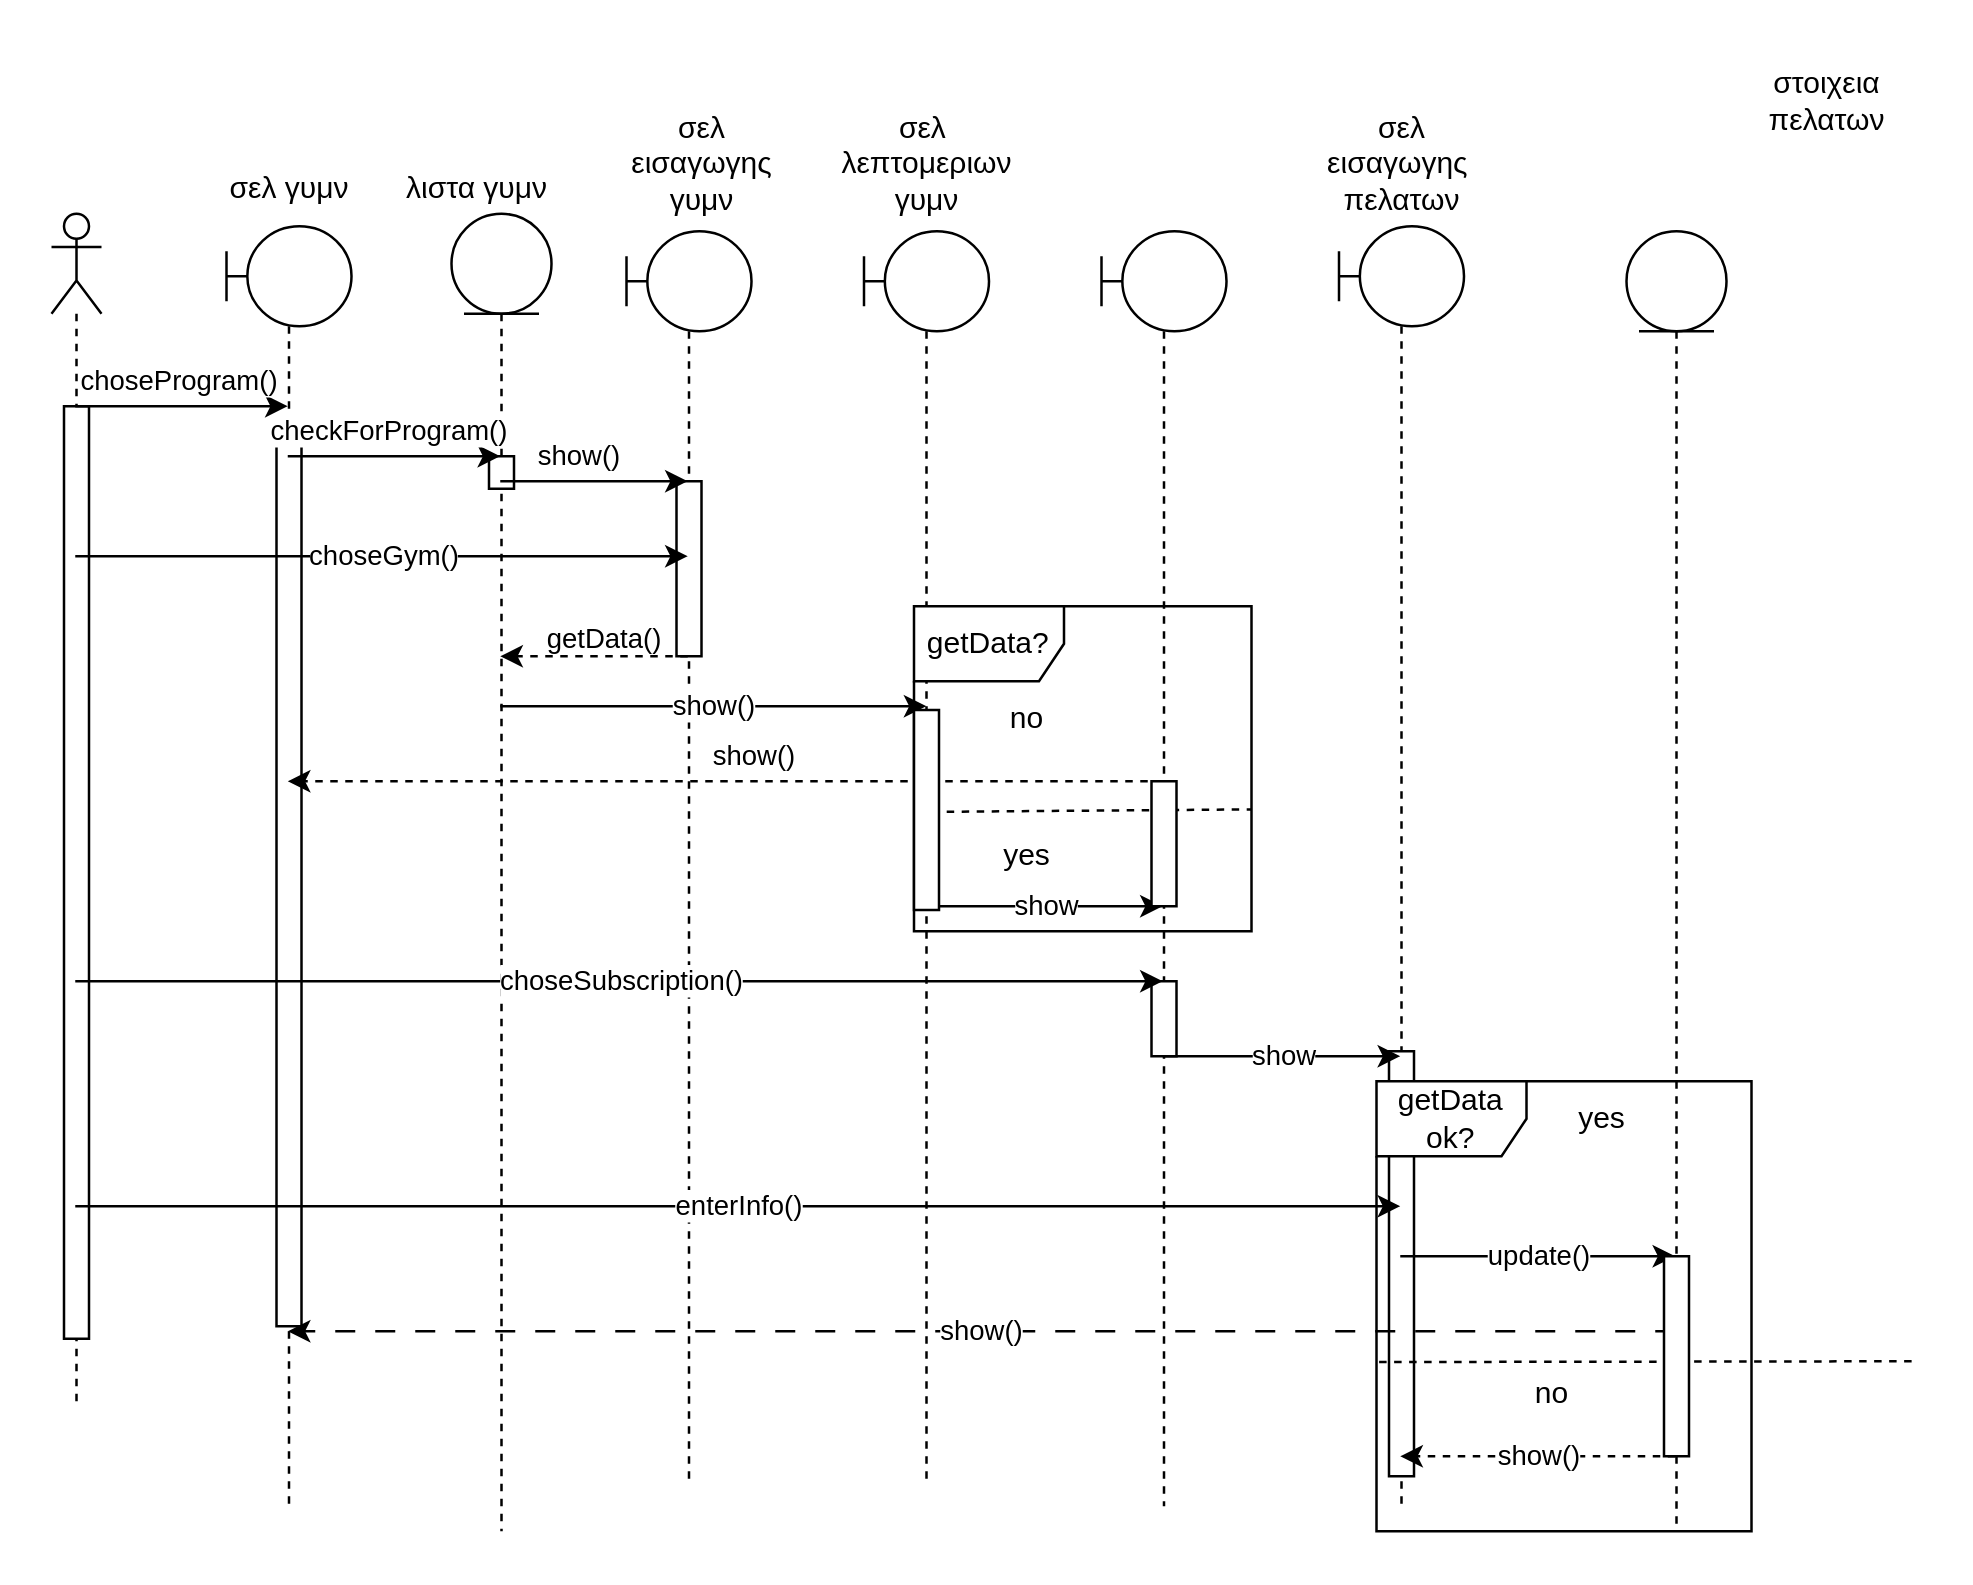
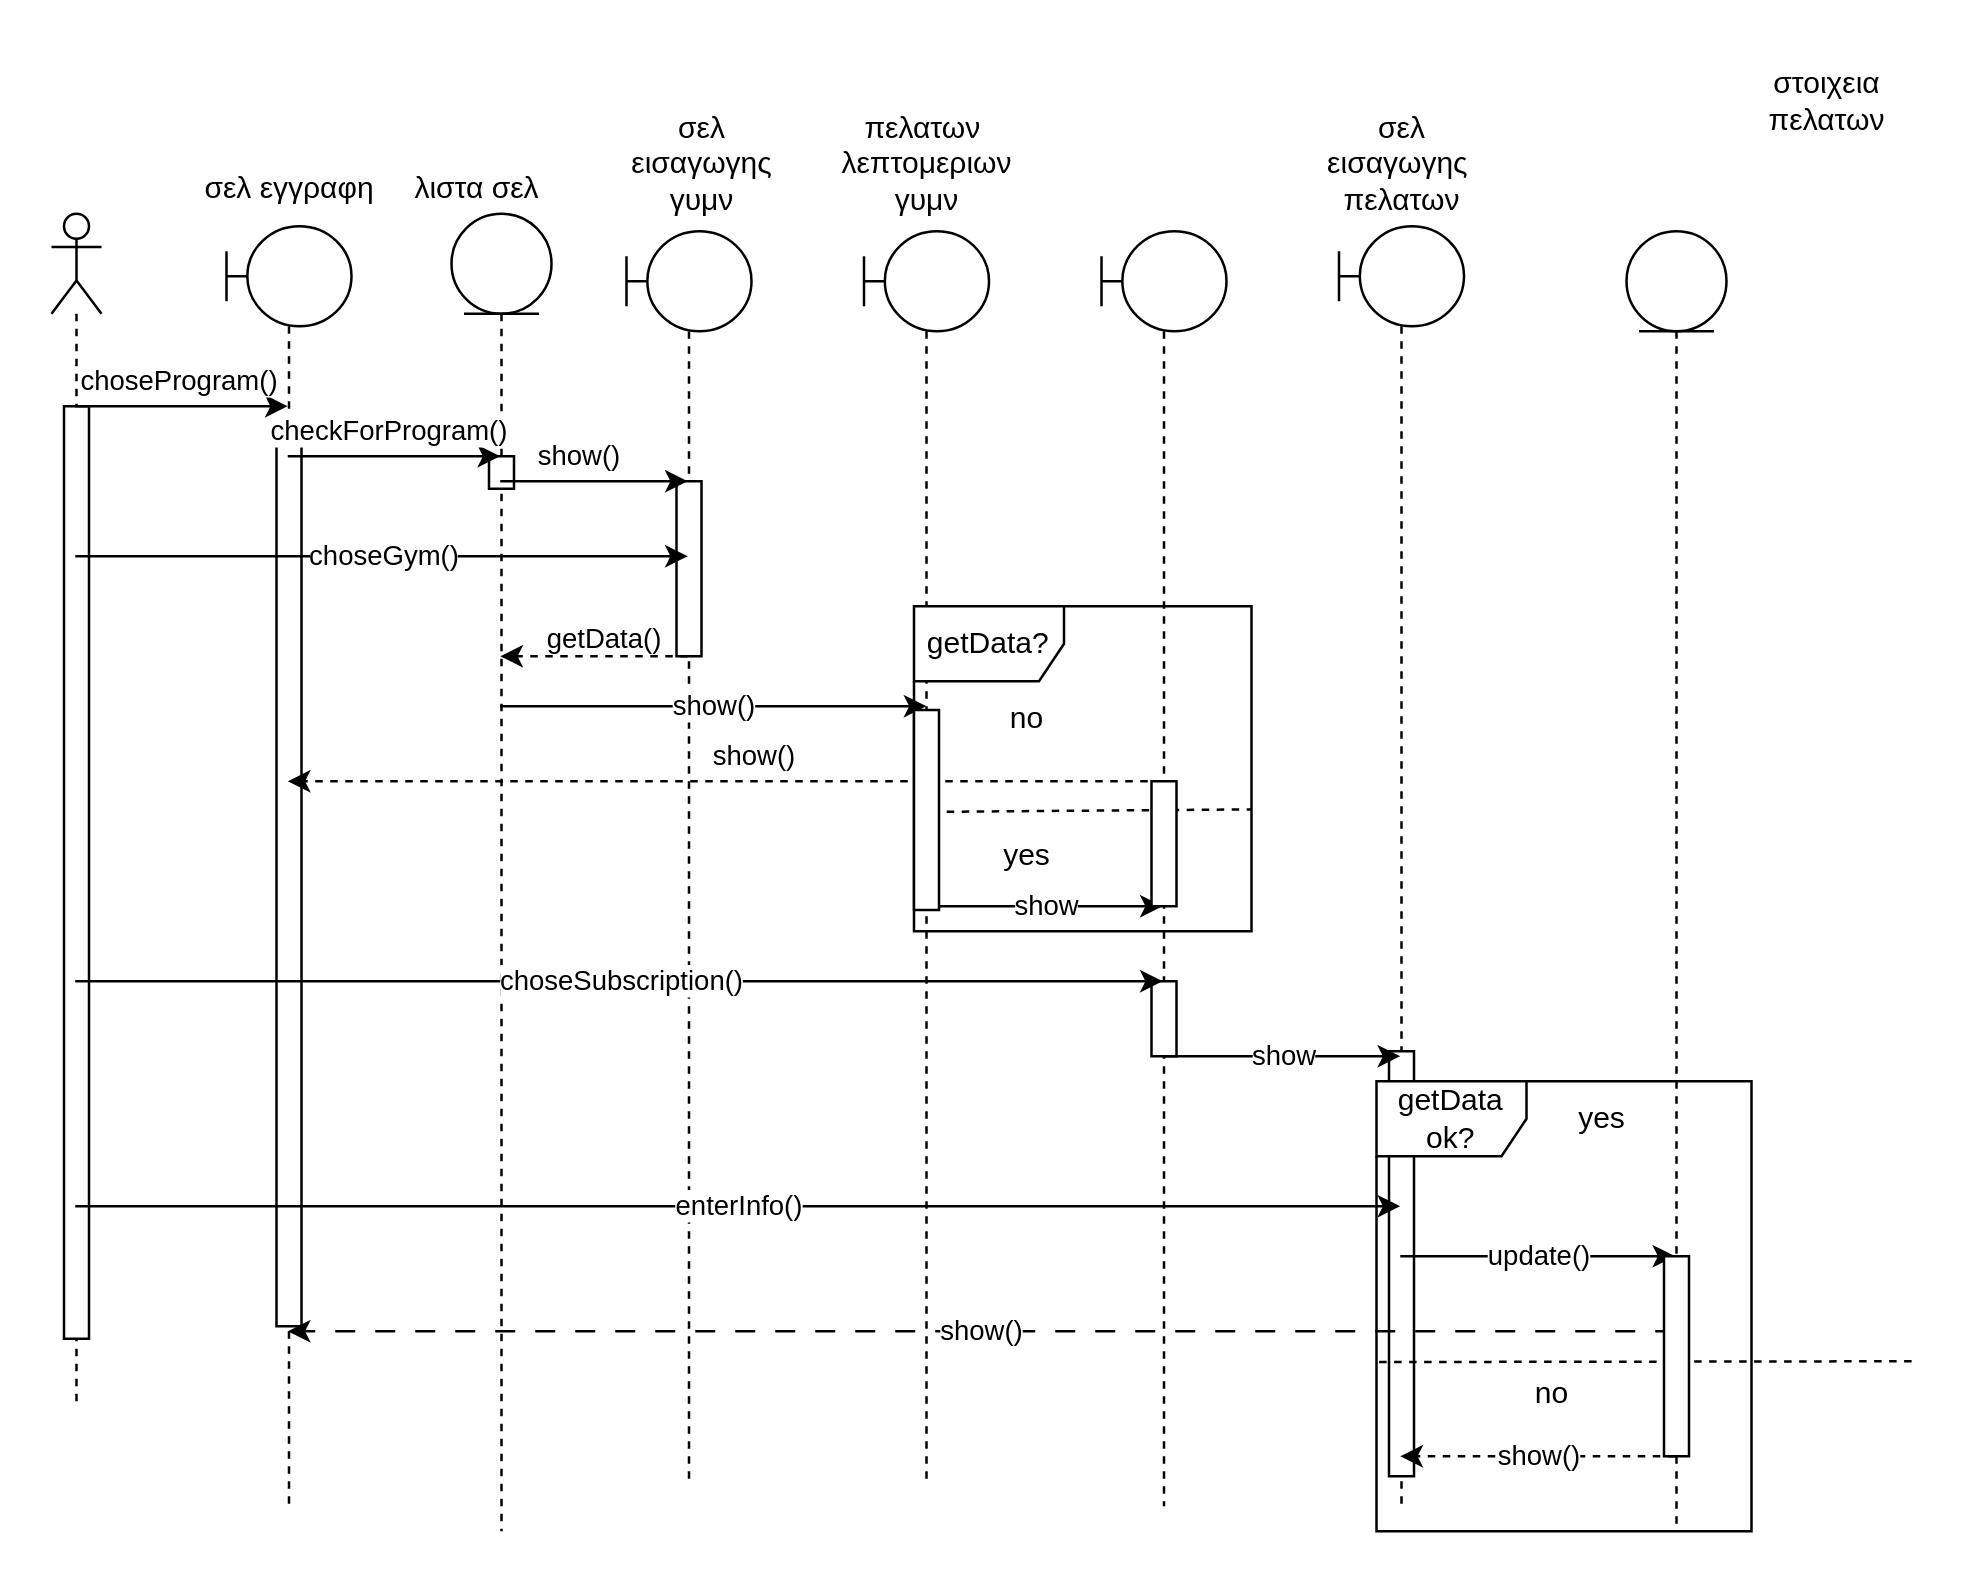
(928, 164) -> (928, 164)
(290, 189) -> (290, 189)
(478, 189) -> (478, 189)
